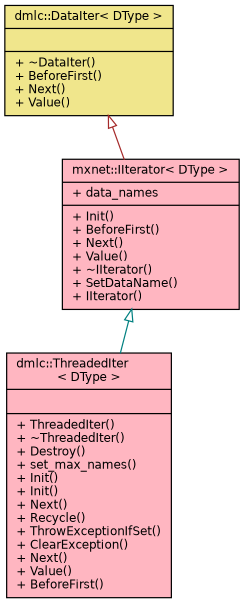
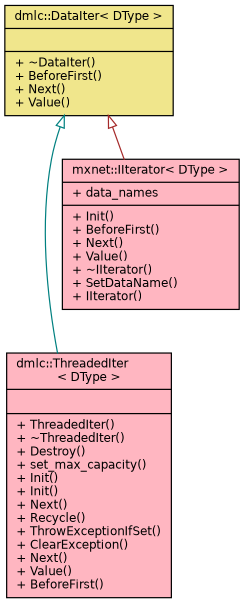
(124, 337) -> (45, 240)
(77, 465) -> (82, 465)
